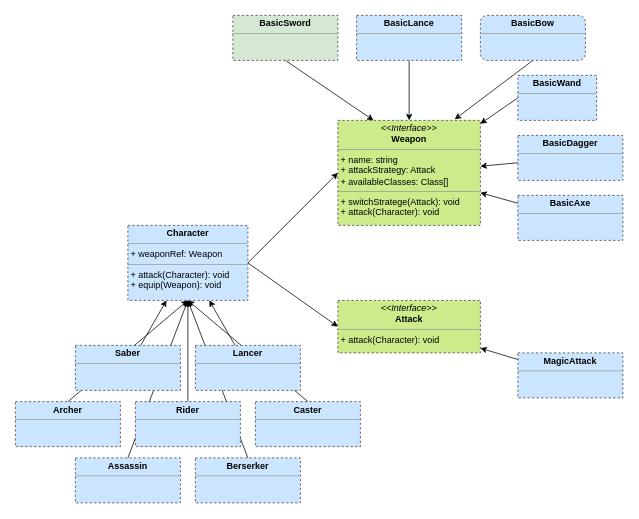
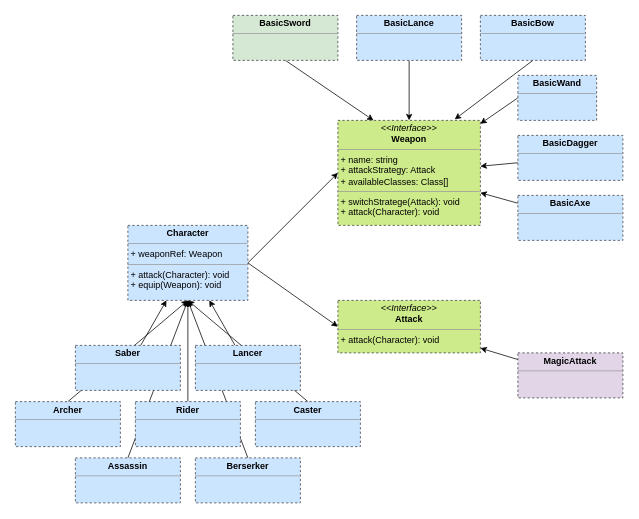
(533, 38) -> (533, 38)
(570, 375) -> (570, 375)
